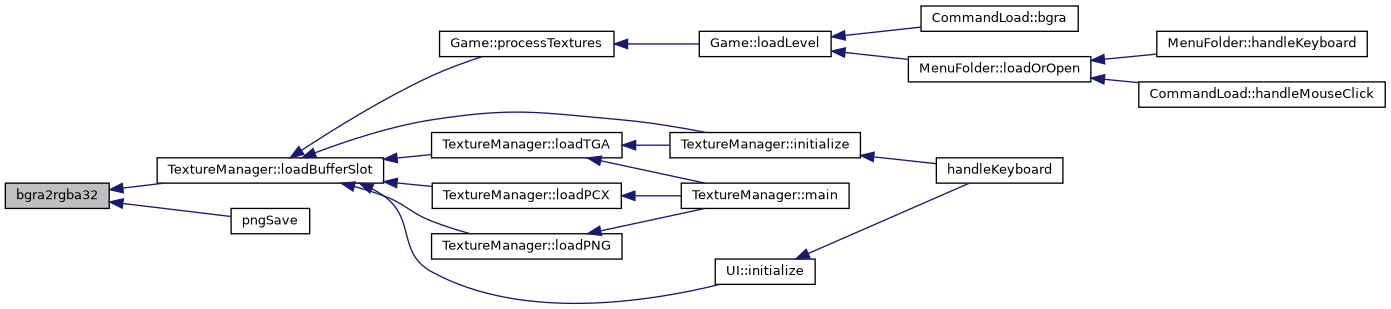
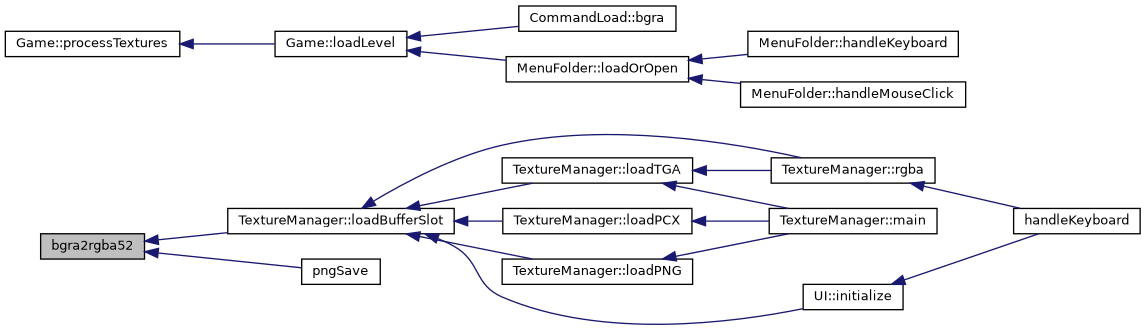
(1262, 95) -> (853, 95)
(389, 98) -> none
(765, 145) -> (853, 170)
(57, 196) -> (93, 246)
